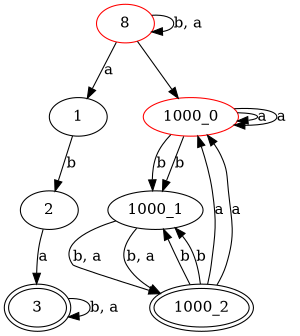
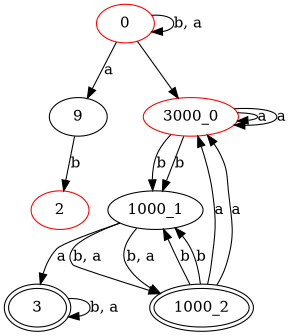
(125, 24) -> (125, 24)
(78, 117) -> (78, 117)
(191, 117) -> (191, 117)
(49, 210) -> (60, 210)
(38, 251) -> (70, 242)
